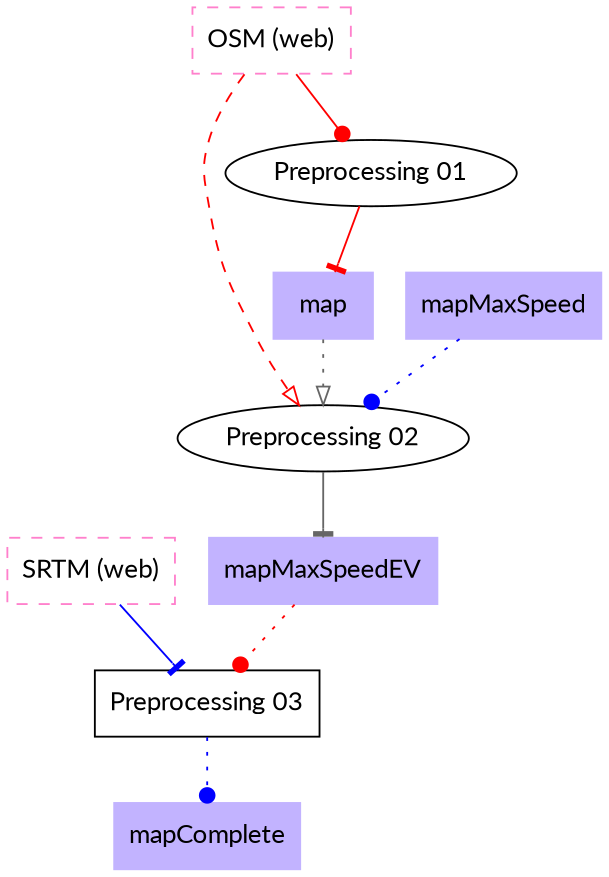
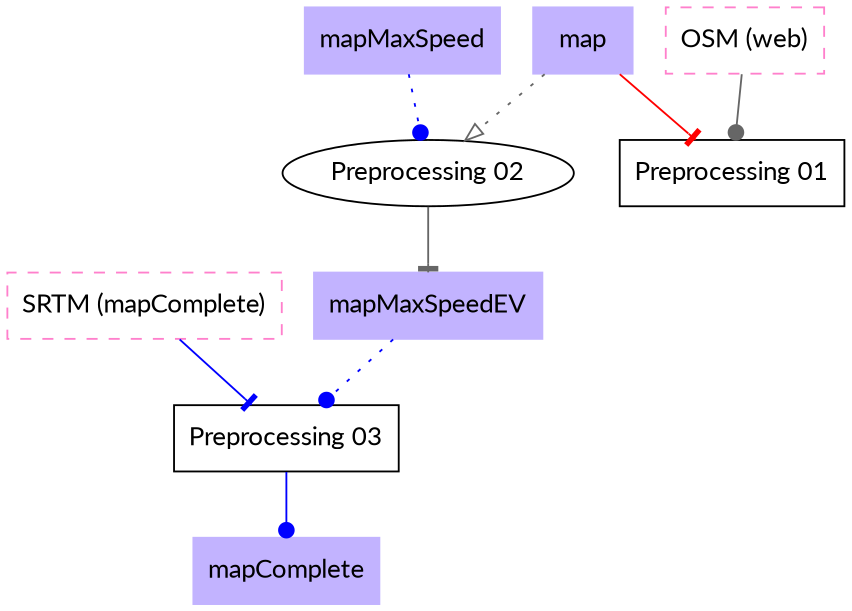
(317, 101) -> (739, 100)
(371, 173) -> (732, 173)
(215, 235) -> none
(349, 235) -> (654, 104)
(91, 571) -> (145, 306)
(270, 632) -> (363, 367)
(207, 763) -> (286, 497)
